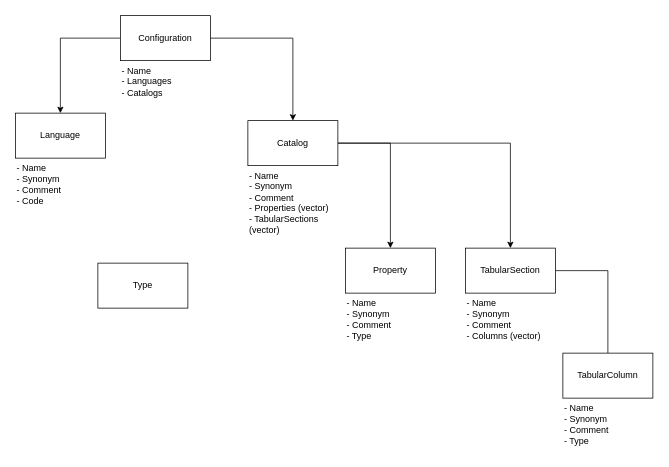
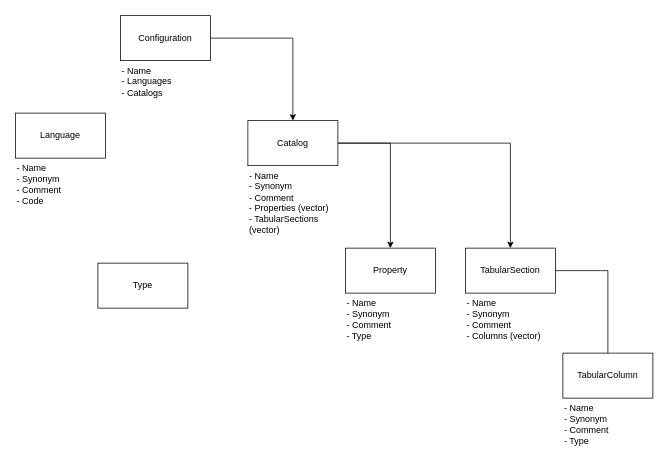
(60, 72) -> none
